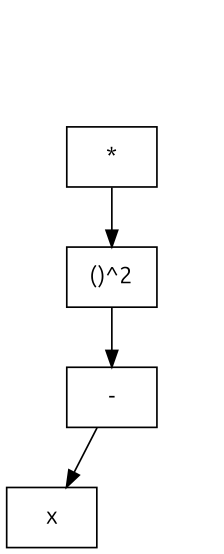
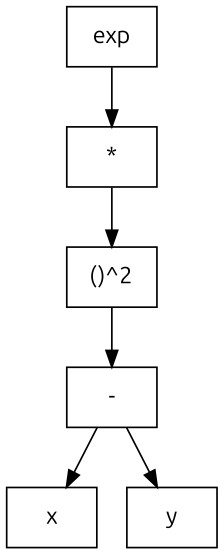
none -> (112, 37)
none -> (172, 518)
